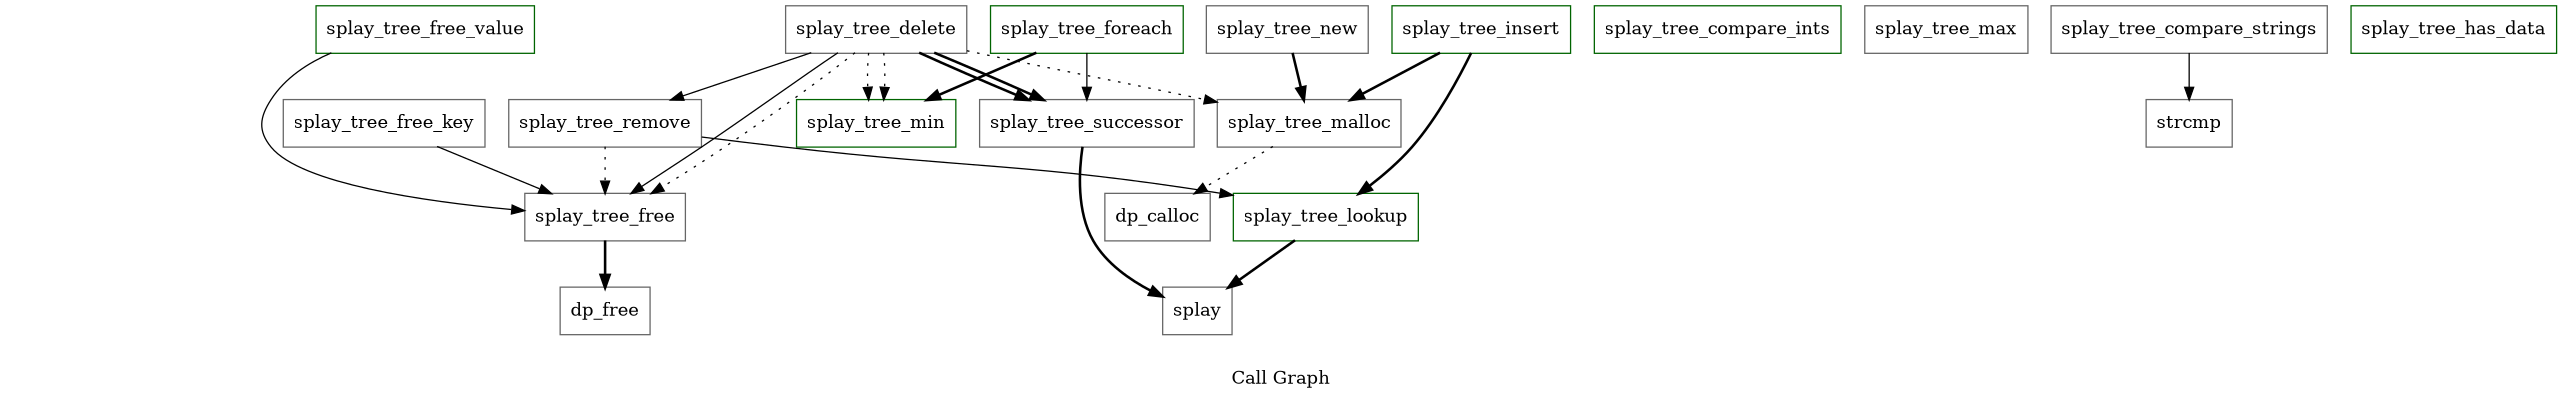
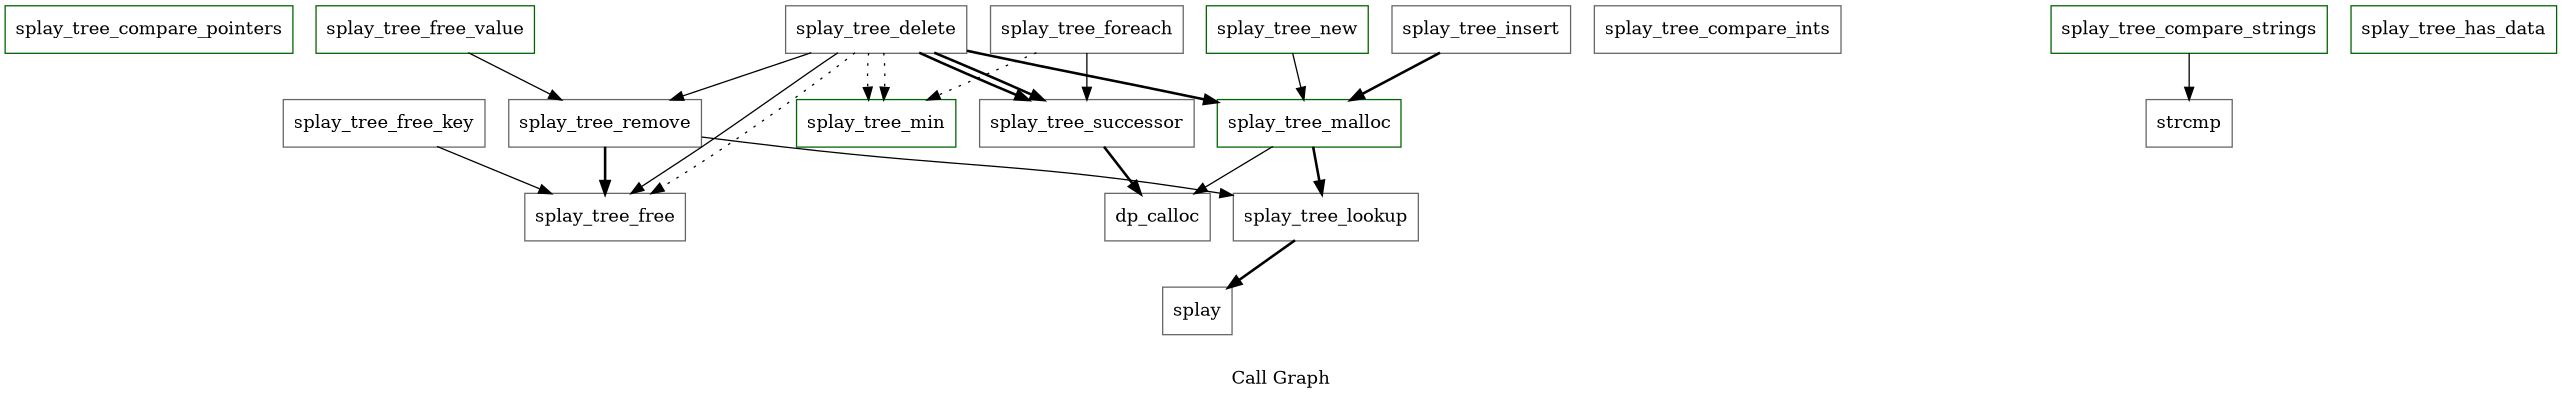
none -> (149, 30)
(1087, 30) -> (1087, 30)
(1287, 30) -> (1287, 30)
(1481, 30) -> (1481, 30)
(1718, 30) -> (1718, 30)
(1946, 30) -> none
(2189, 30) -> (2189, 30)
(997, 70) -> (997, 70)
(1297, 70) -> (1297, 70)
(1074, 73) -> (1074, 73)
(1309, 123) -> (1309, 123)
(1428, 126) -> (1316, 164)
(605, 164) -> (605, 164)
(1239, 167) -> (1239, 167)
(324, 176) -> (509, 73)
(1326, 217) -> (1326, 217)
(1089, 232) -> (1118, 165)
(605, 311) -> none
